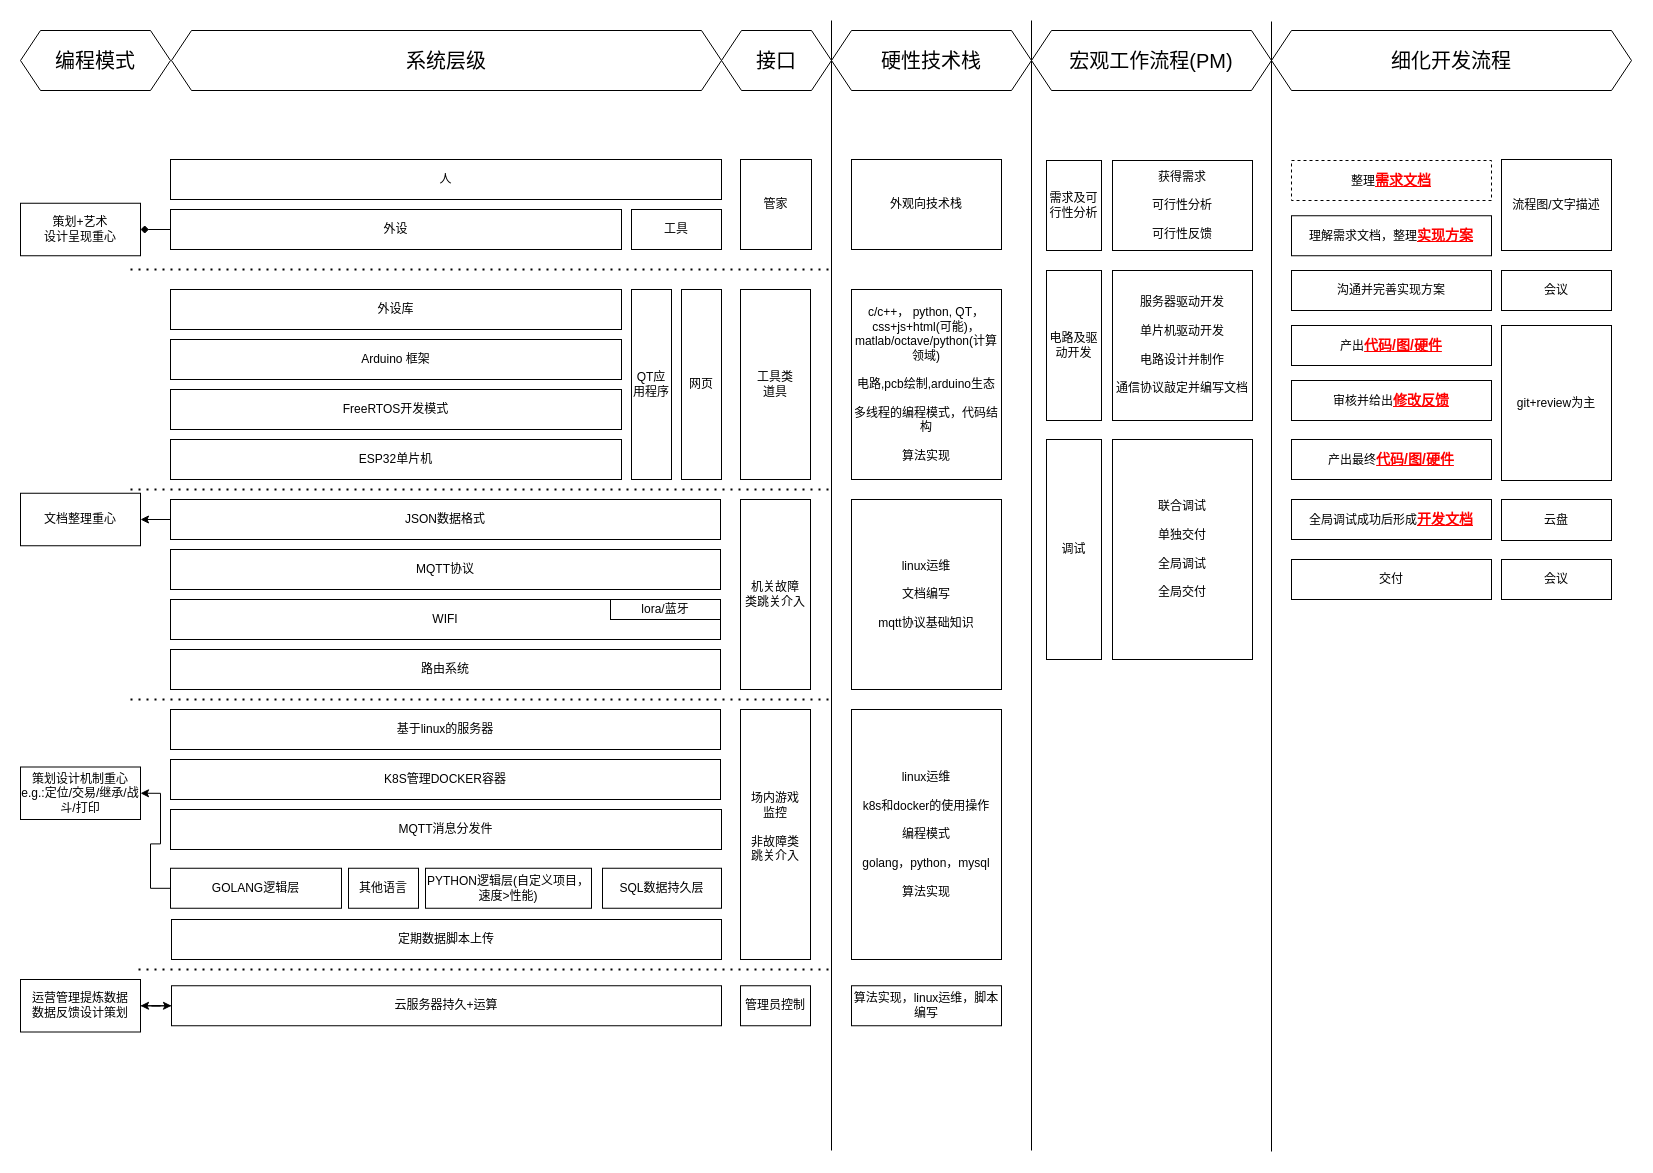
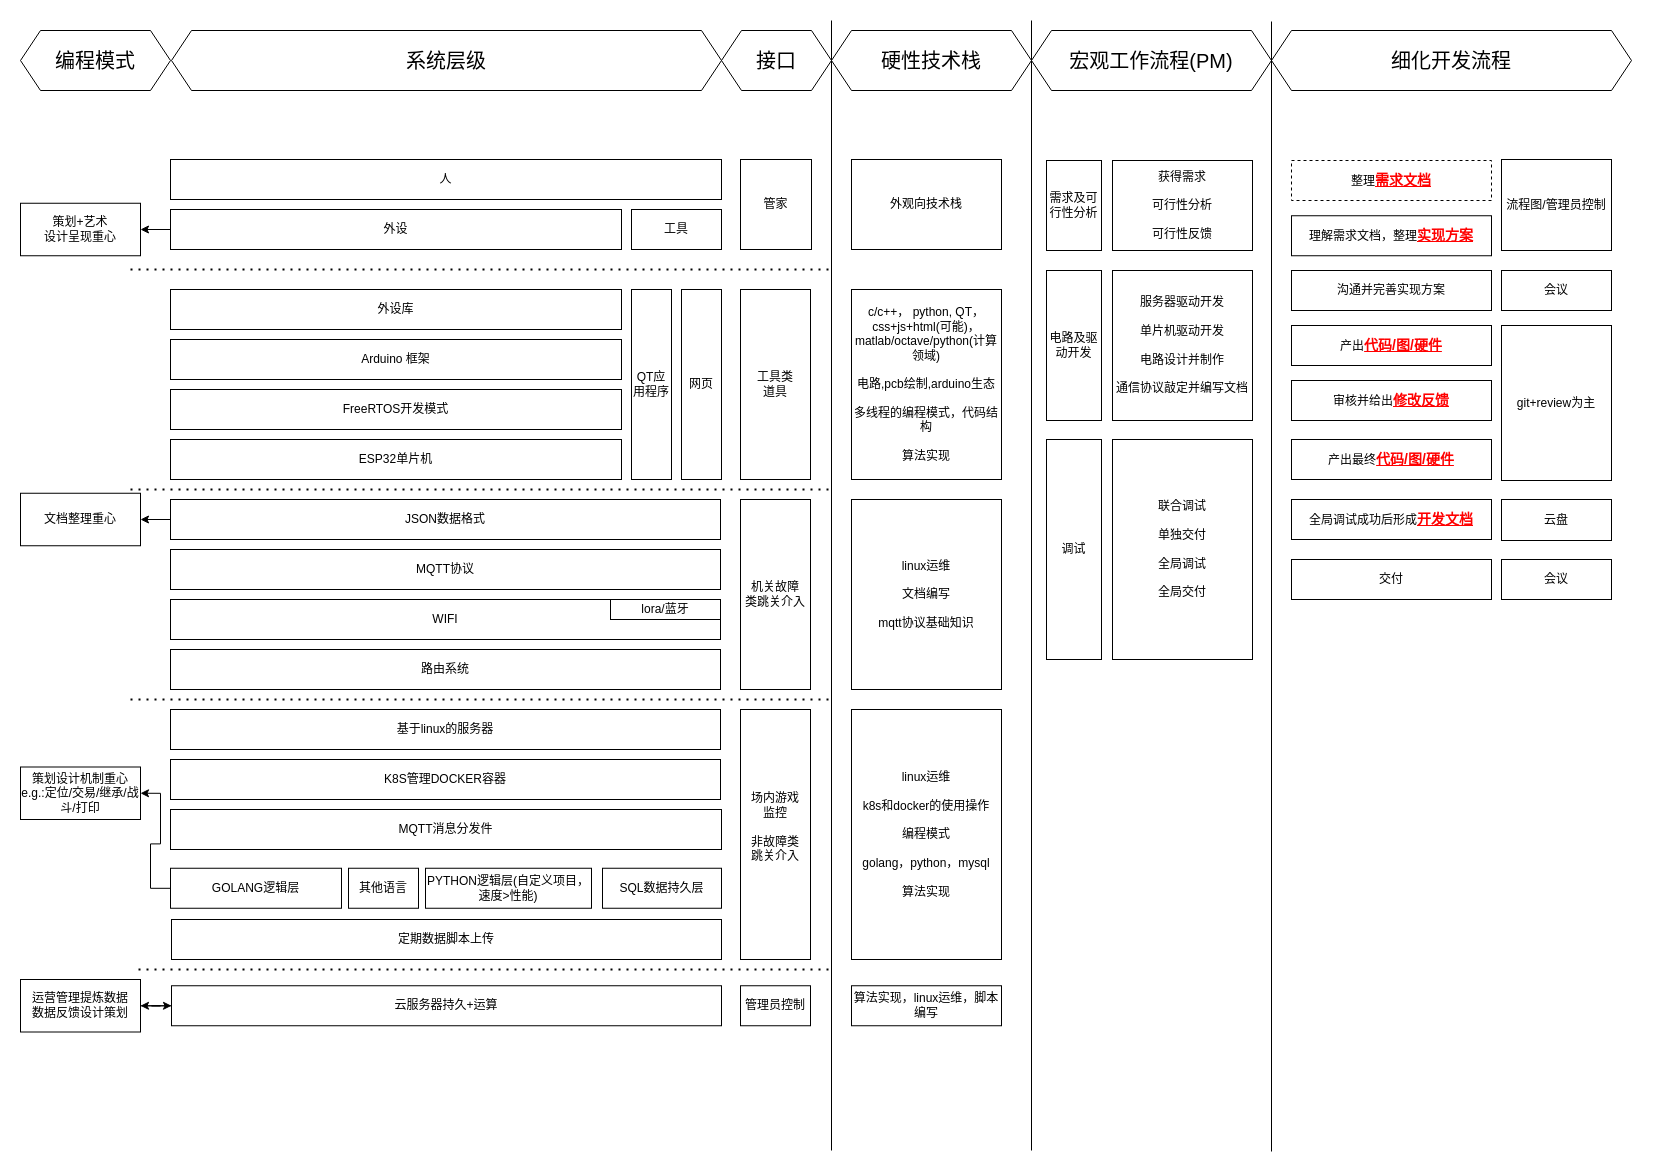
(1557, 206) -> (1557, 206)
(149, 230) -> (149, 230)
